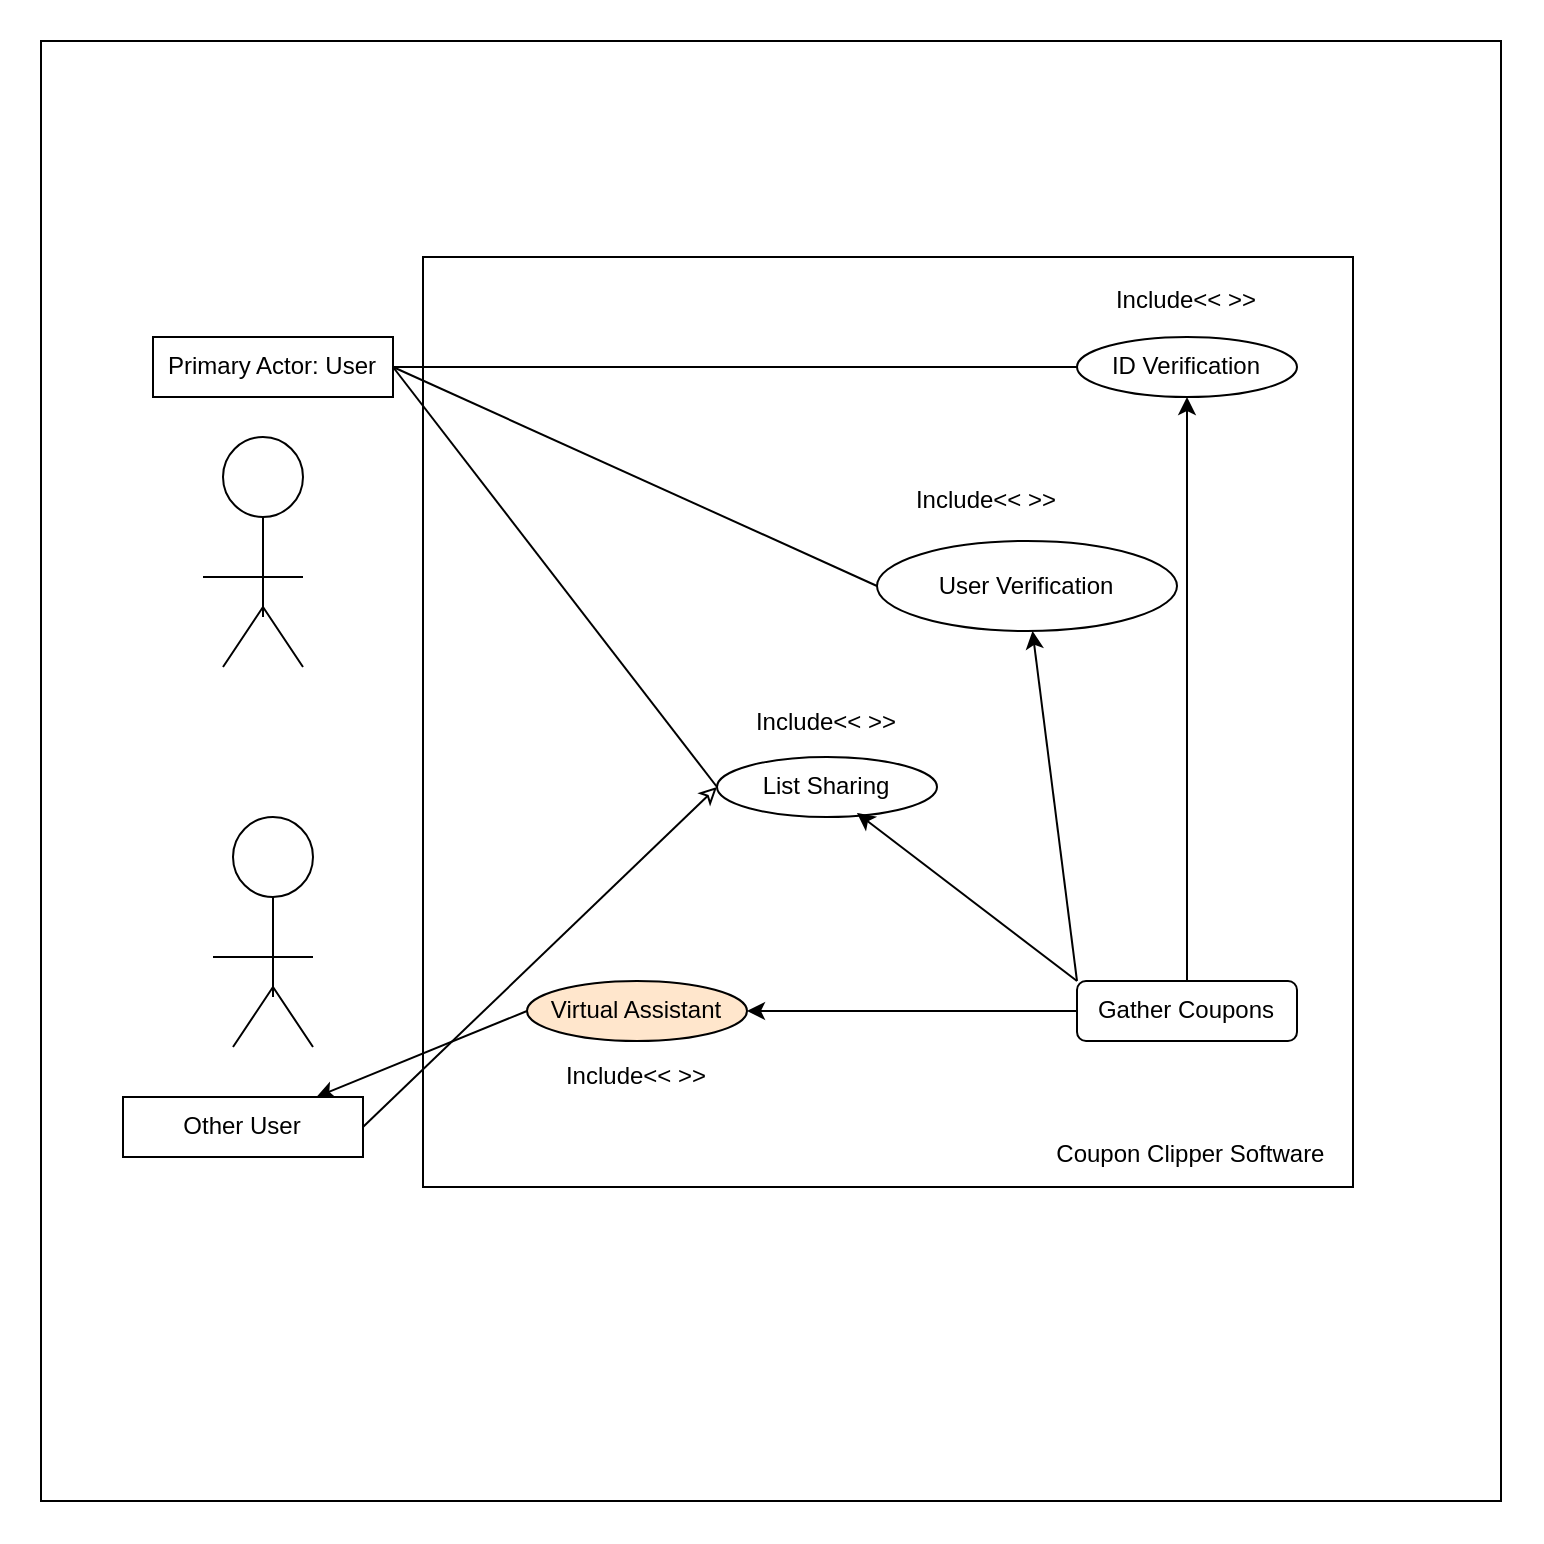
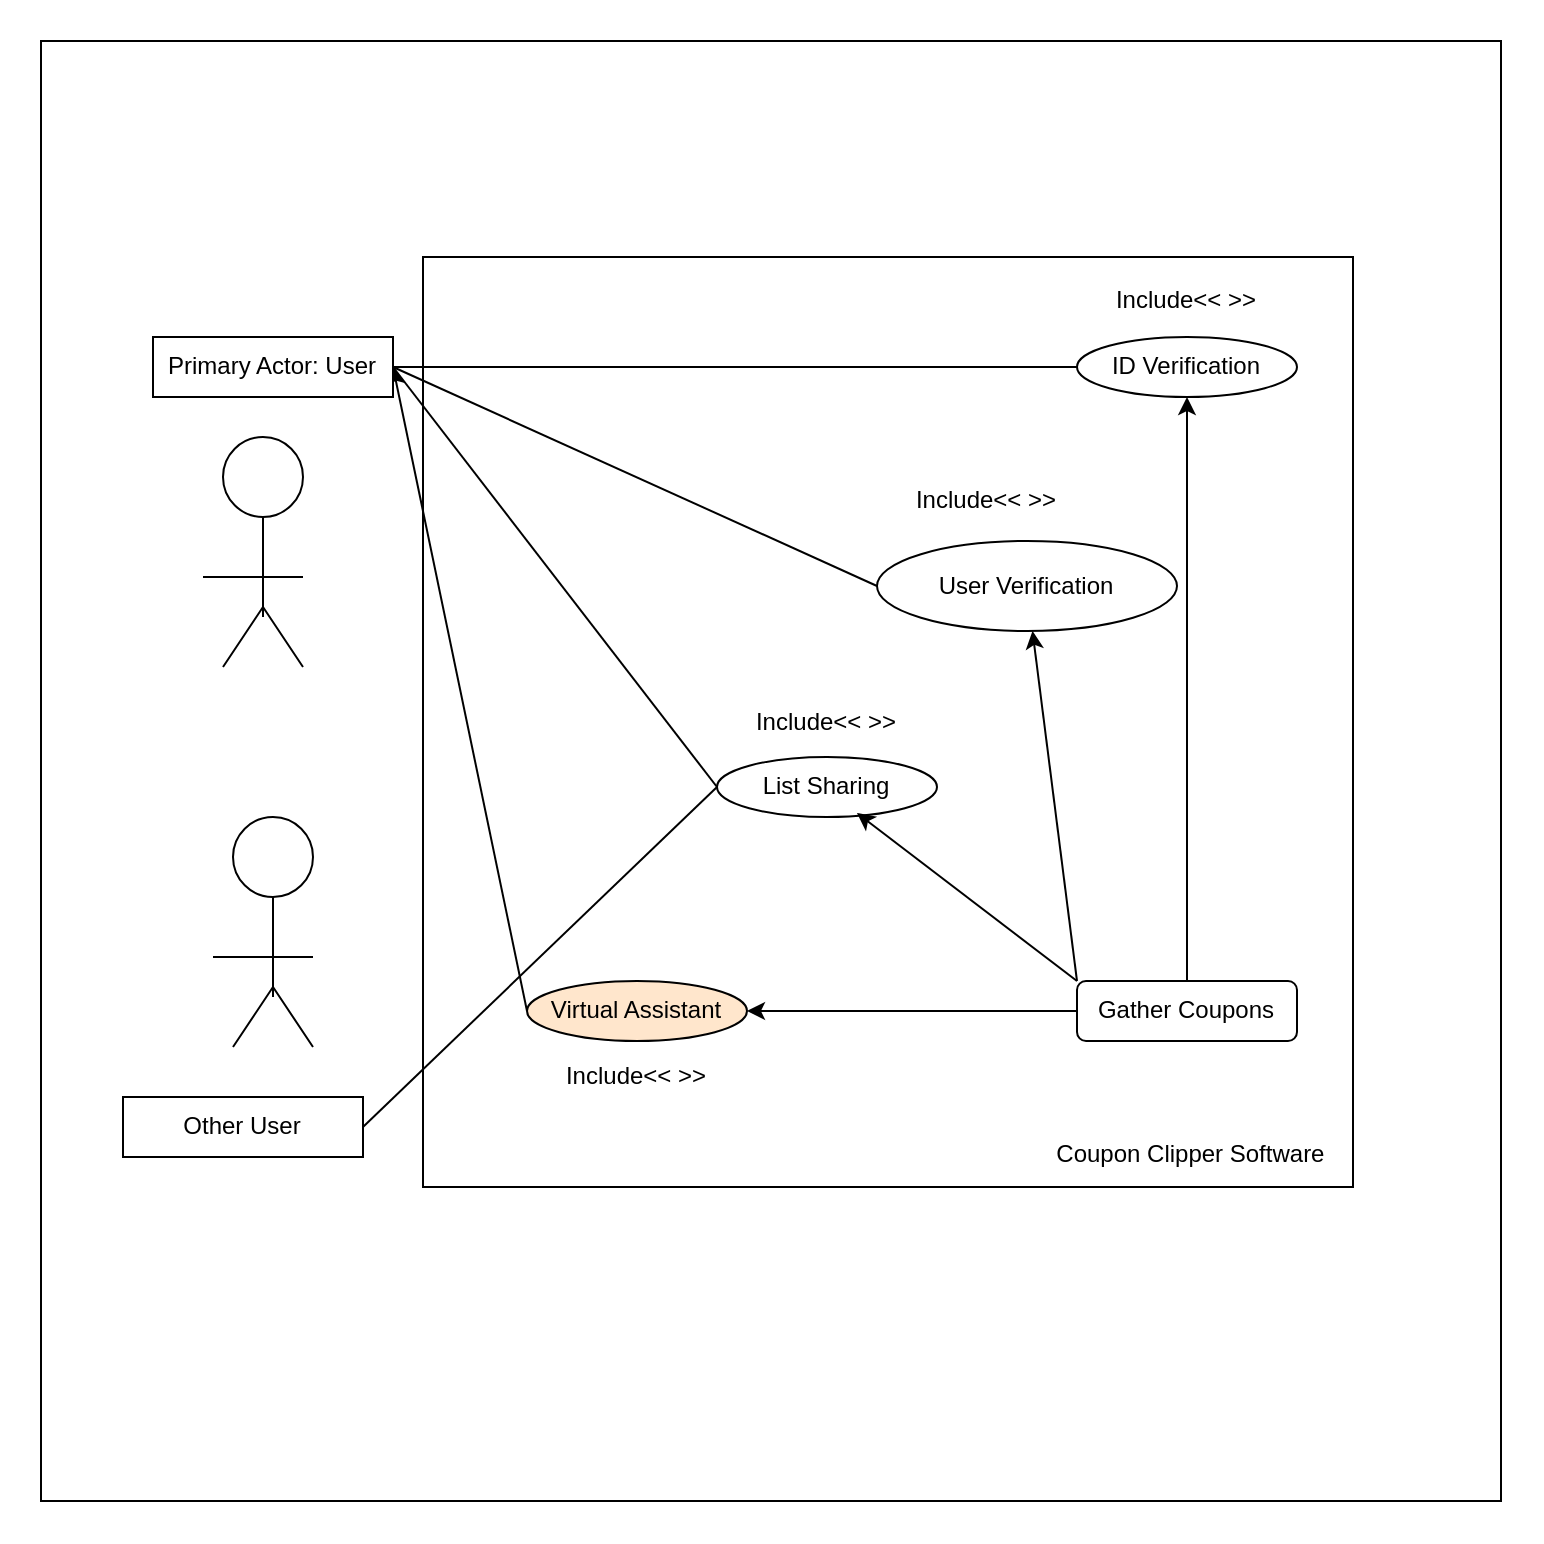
(706, 797) -> (710, 794)
(387, 1068) -> (461, 696)
